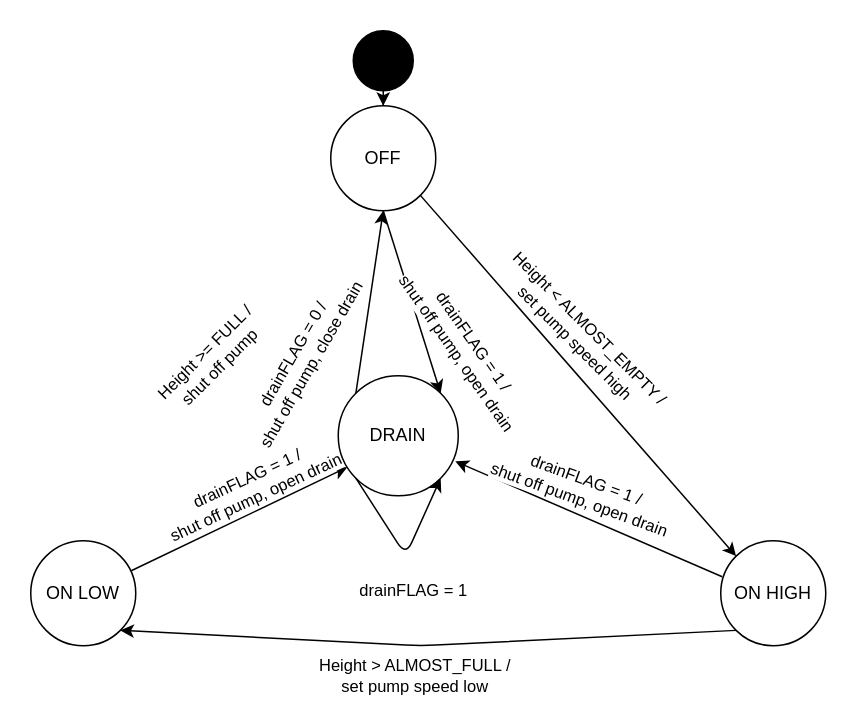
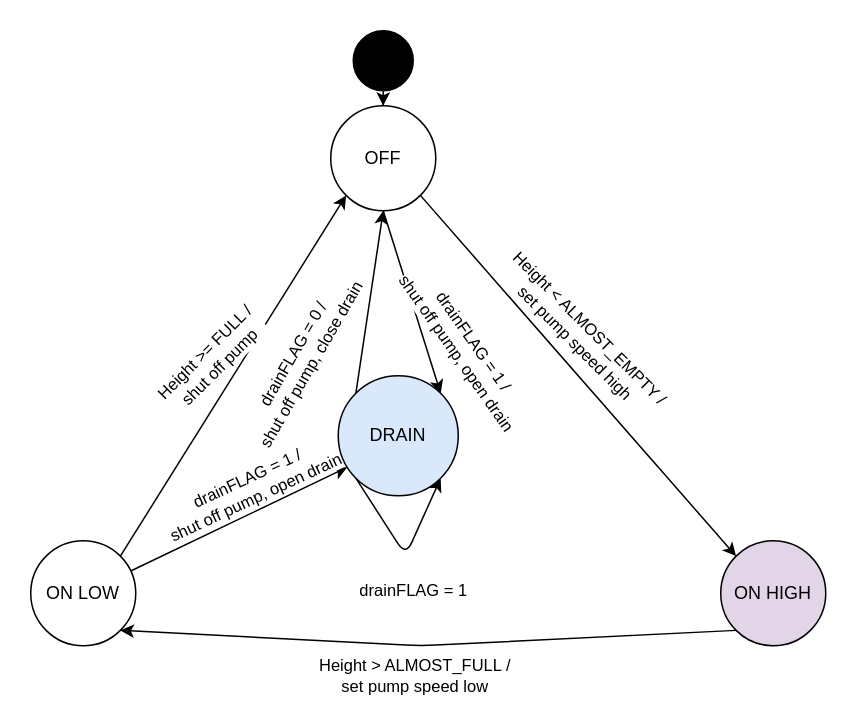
(398, 436) -> (398, 436)
none -> (185, 454)
(615, 530) -> none
(773, 593) -> (773, 593)
